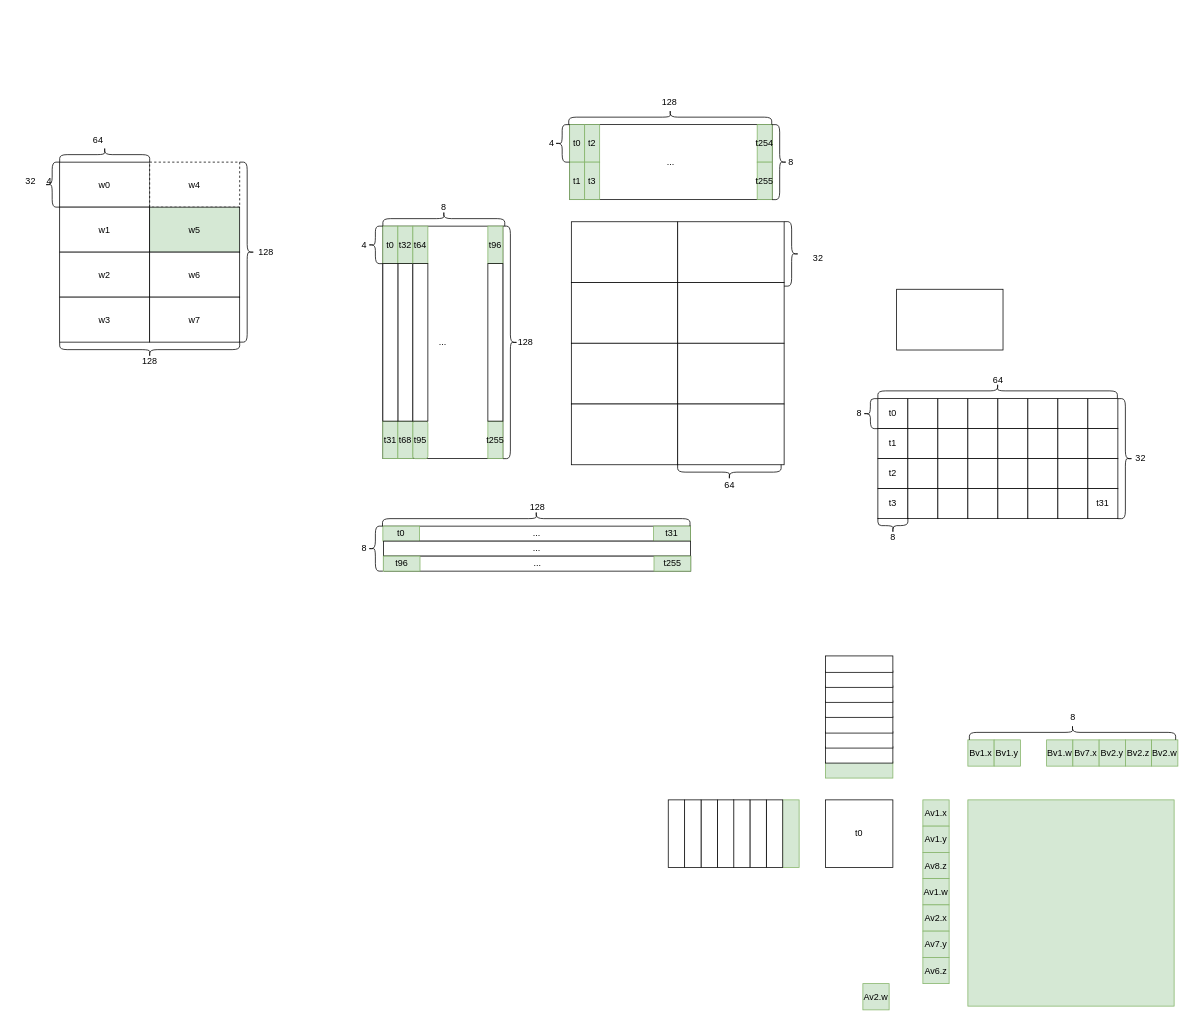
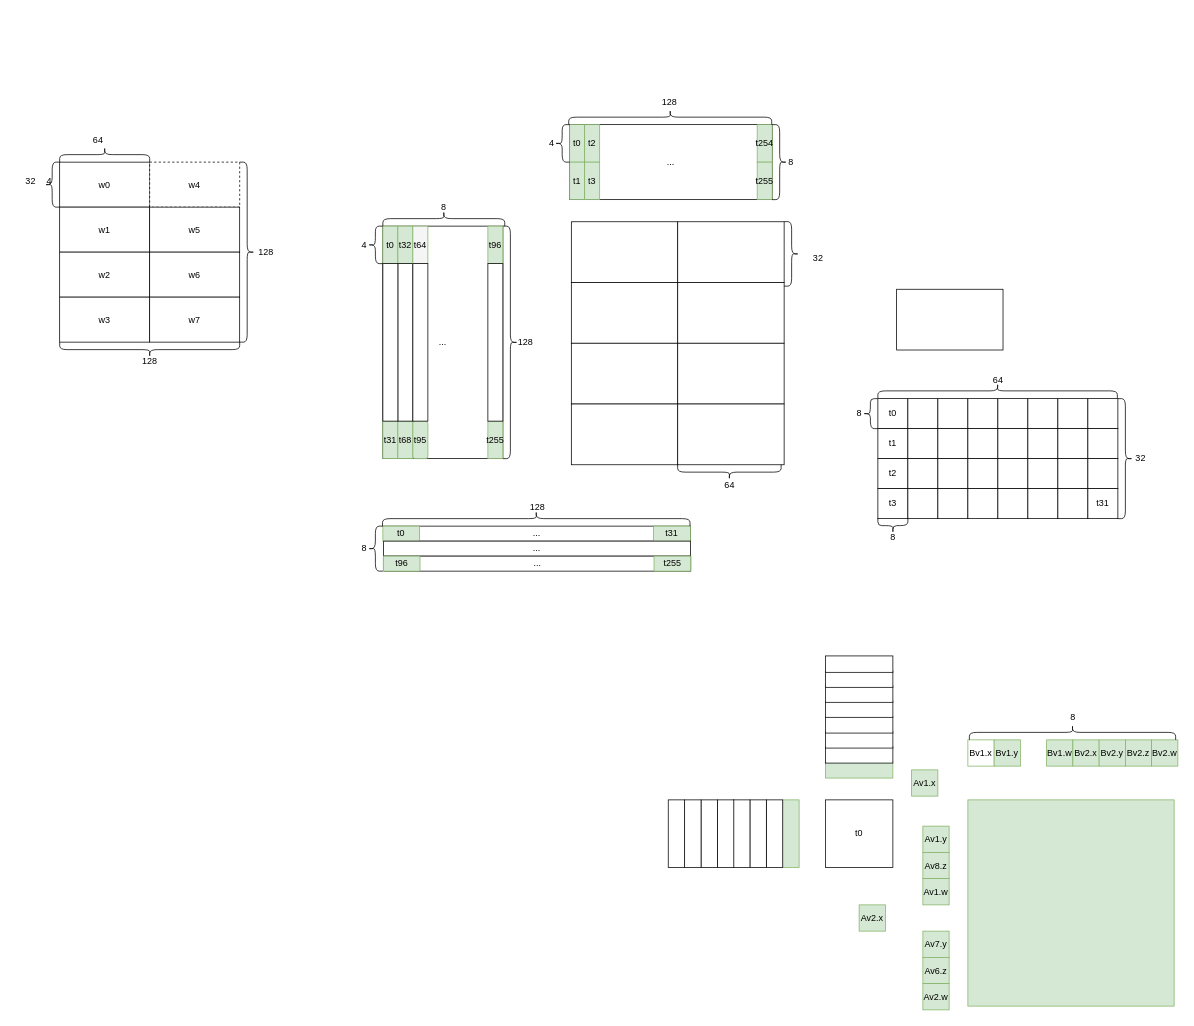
(195, 230) -> (195, 230)
(420, 245) -> (420, 245)
(981, 753) -> (981, 753)
(1086, 753) -> (1086, 753)
(936, 813) -> (925, 783)
(936, 918) -> (872, 918)
(876, 997) -> (936, 997)
